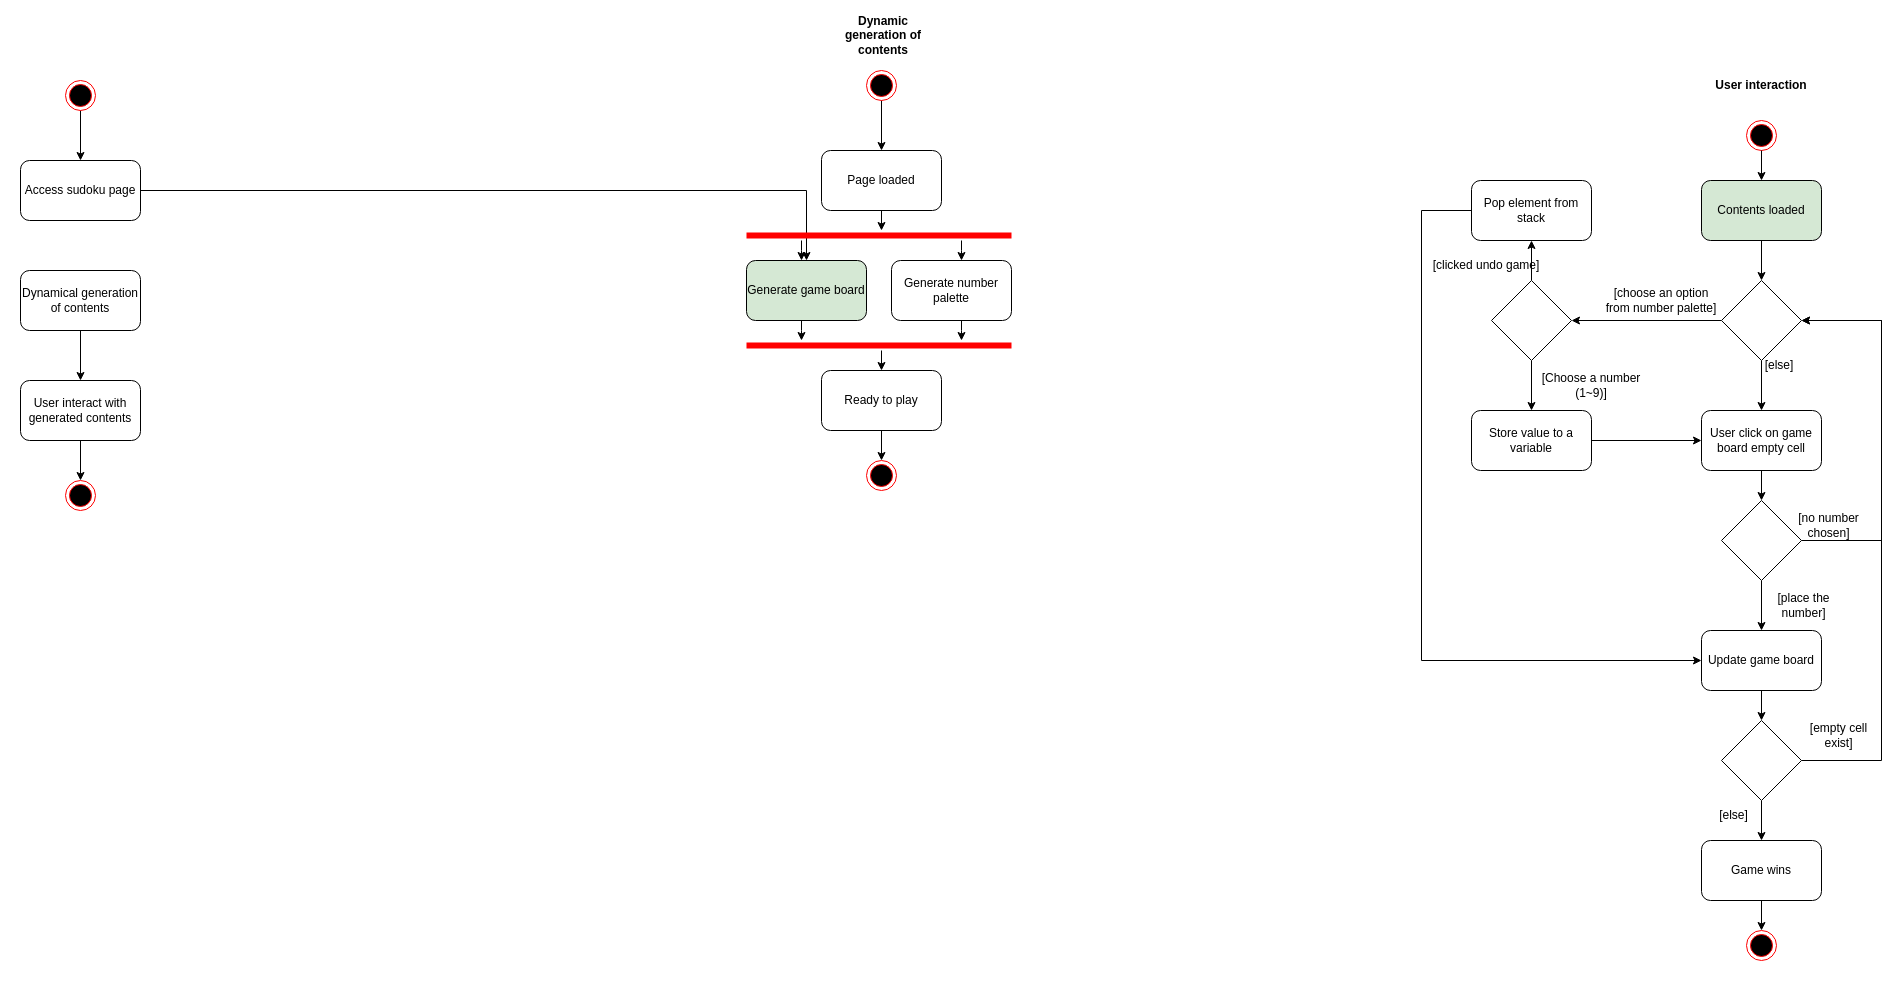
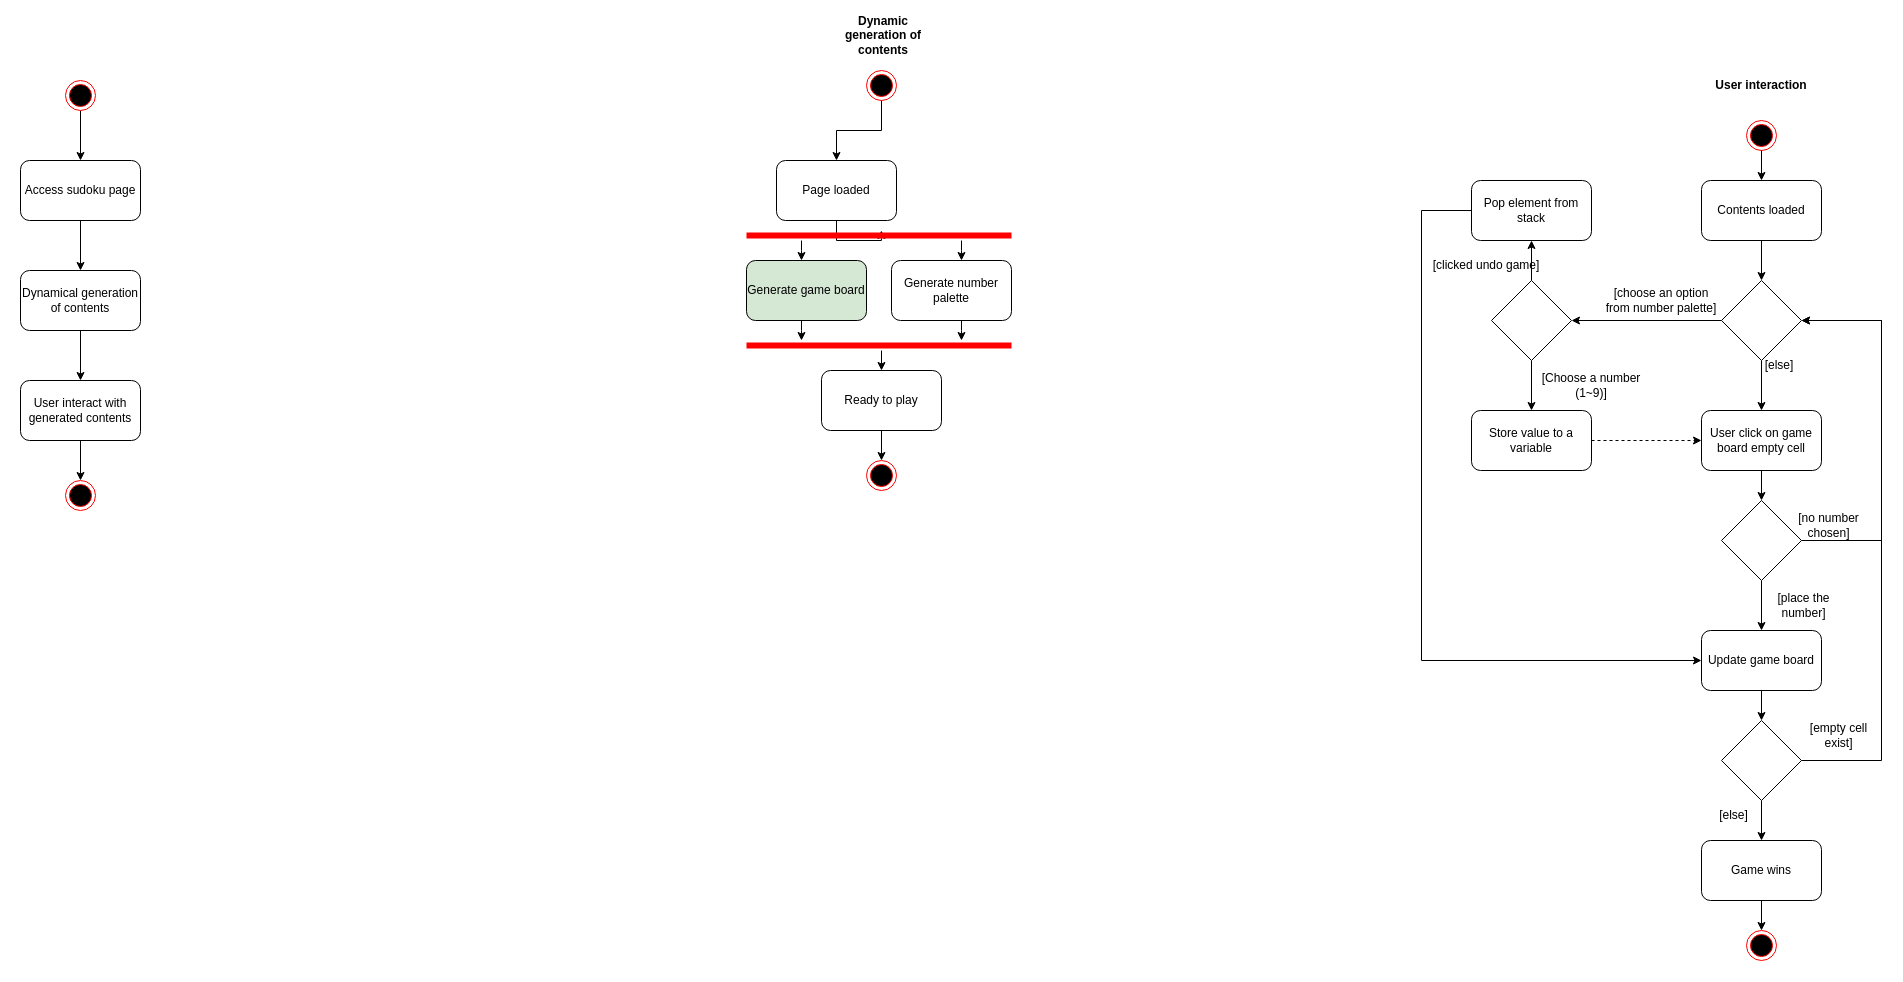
(882, 181) -> (837, 191)
(505, 191) -> (81, 242)
(1762, 211) -> (1762, 211)
(1643, 441) -> (1643, 441)
